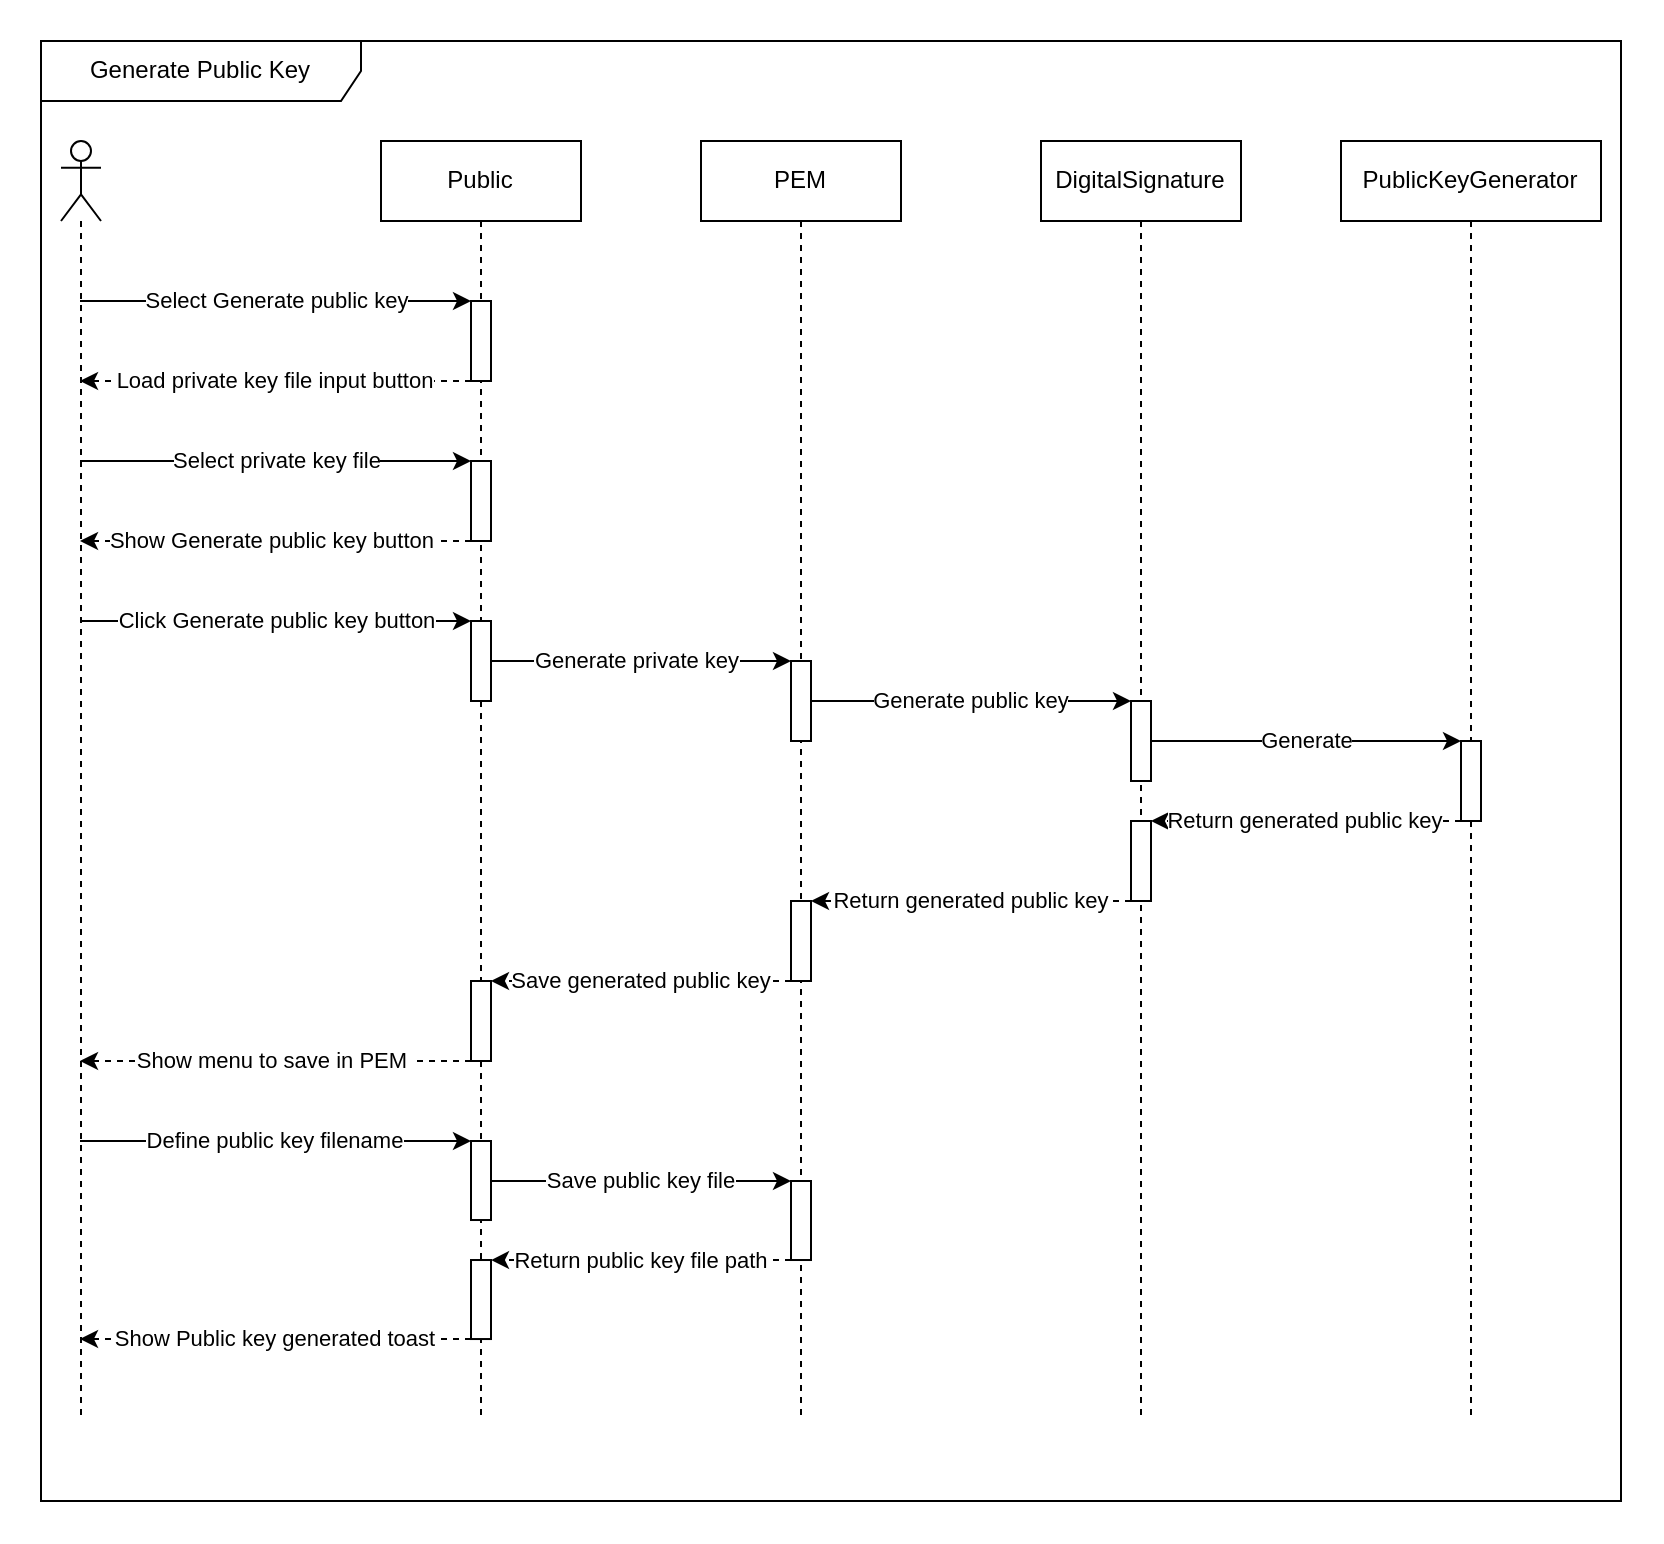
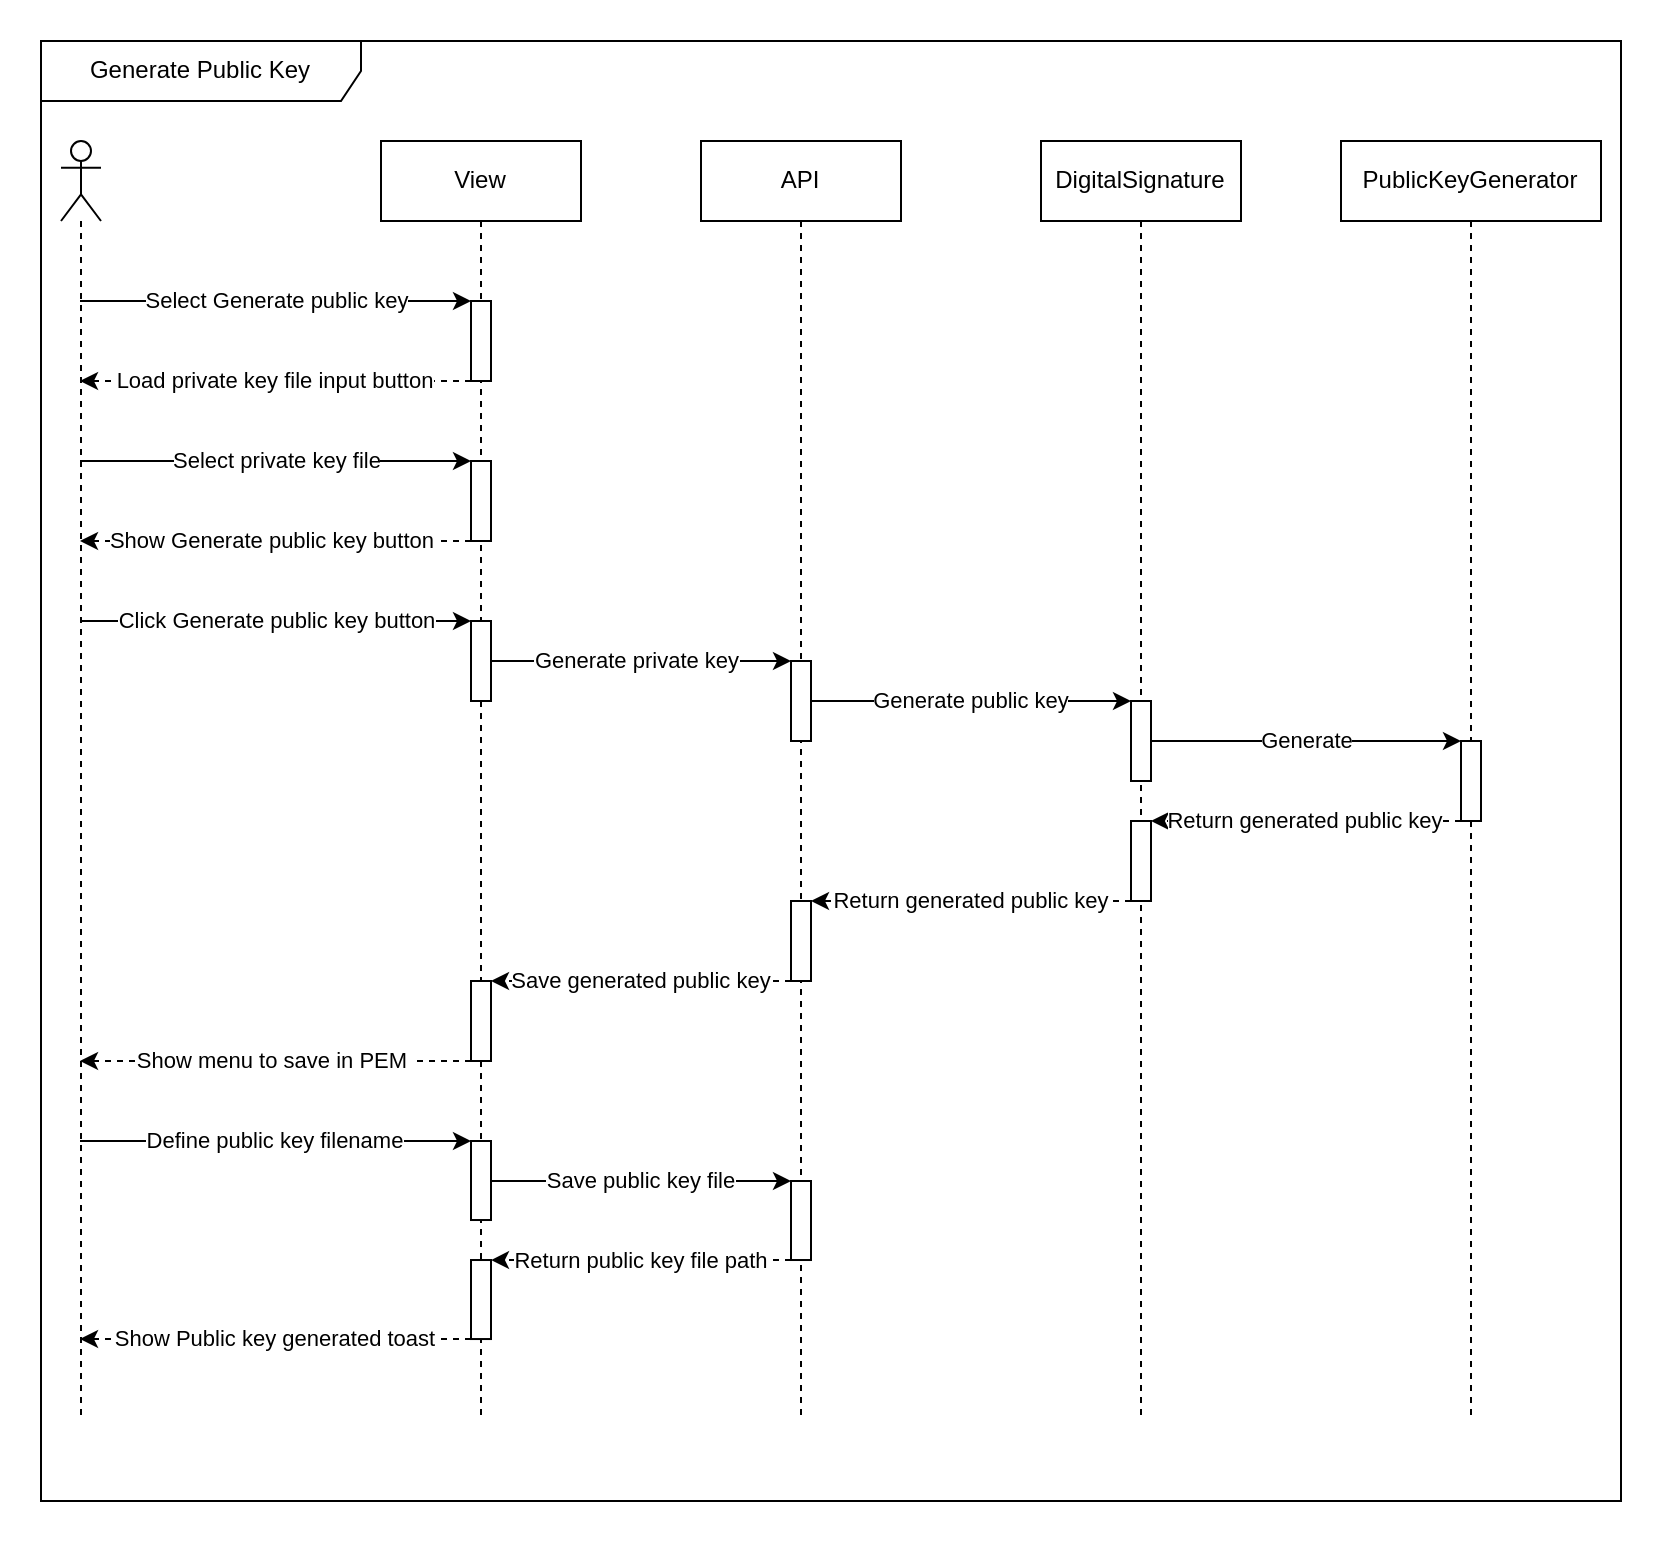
(481, 181) -> (481, 181)
(801, 181) -> (801, 181)
